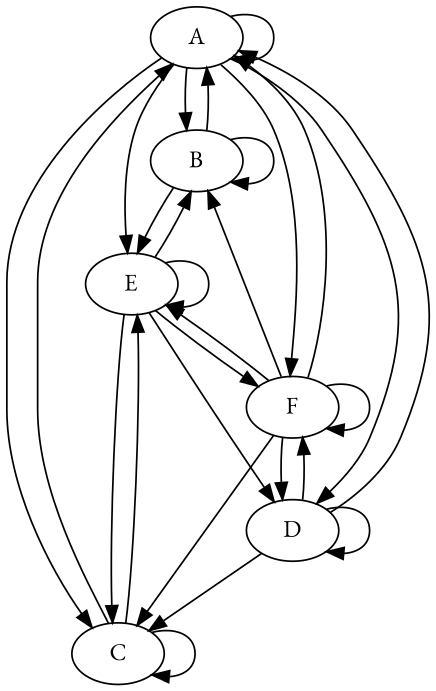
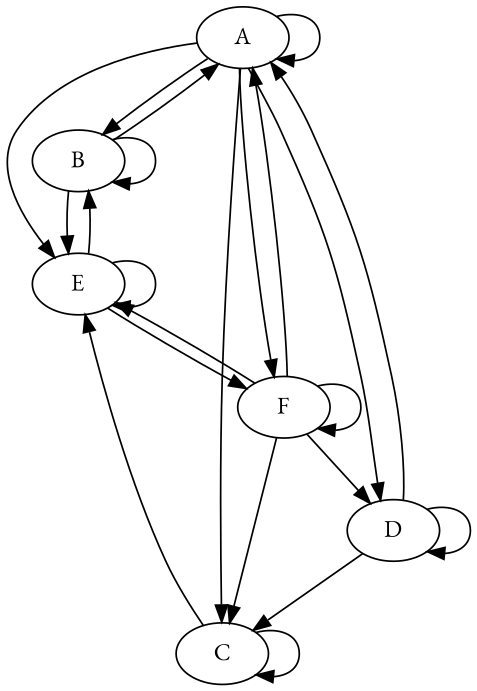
(248, 292) -> none
(38, 337) -> none
(206, 400) -> none
(114, 460) -> none
(304, 477) -> none
